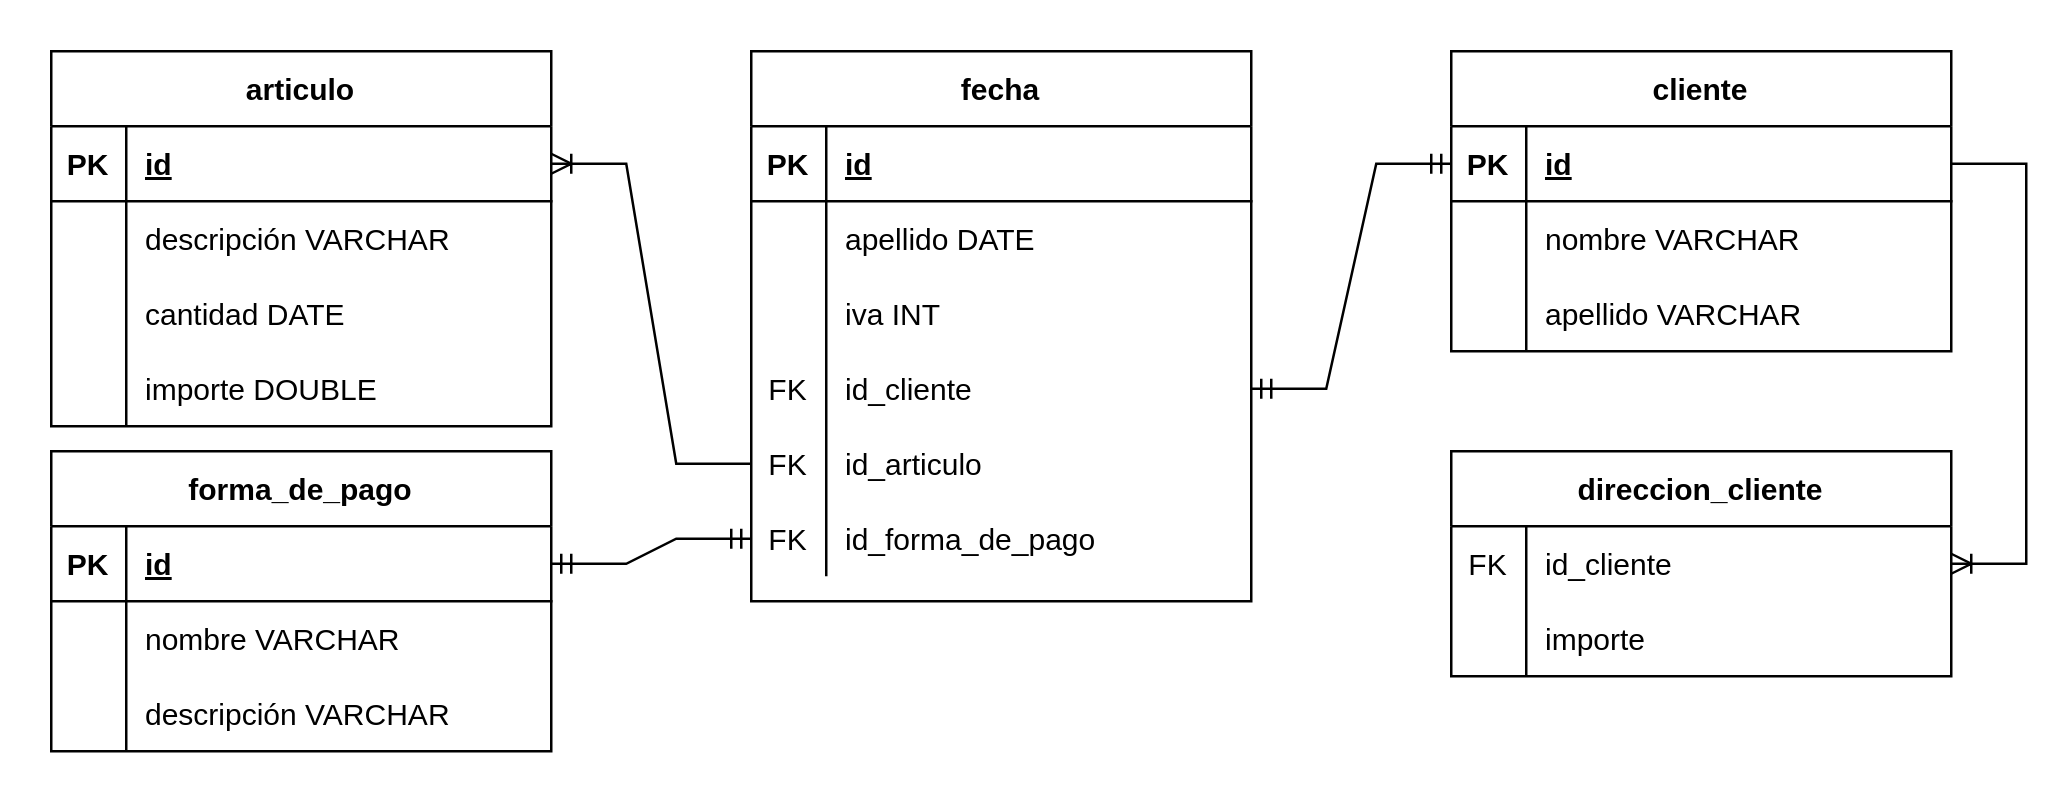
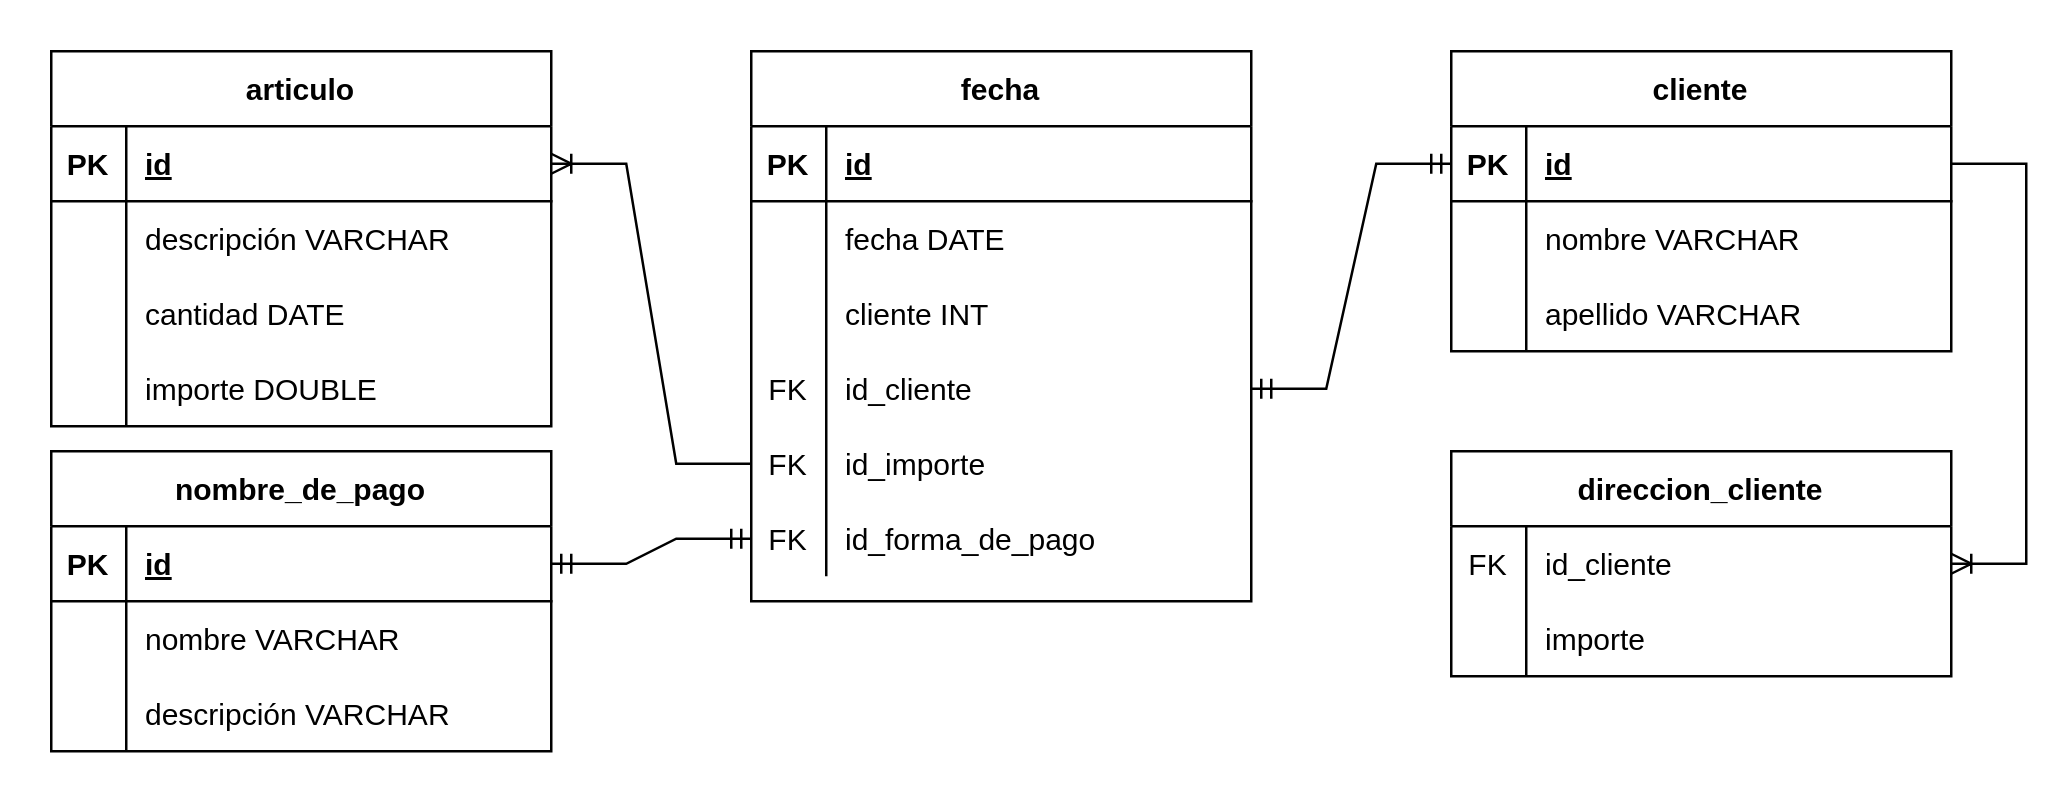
(939, 240) -> (925, 240)
(896, 315) -> (926, 315)
(926, 465) -> (921, 465)
(300, 490) -> (300, 490)
